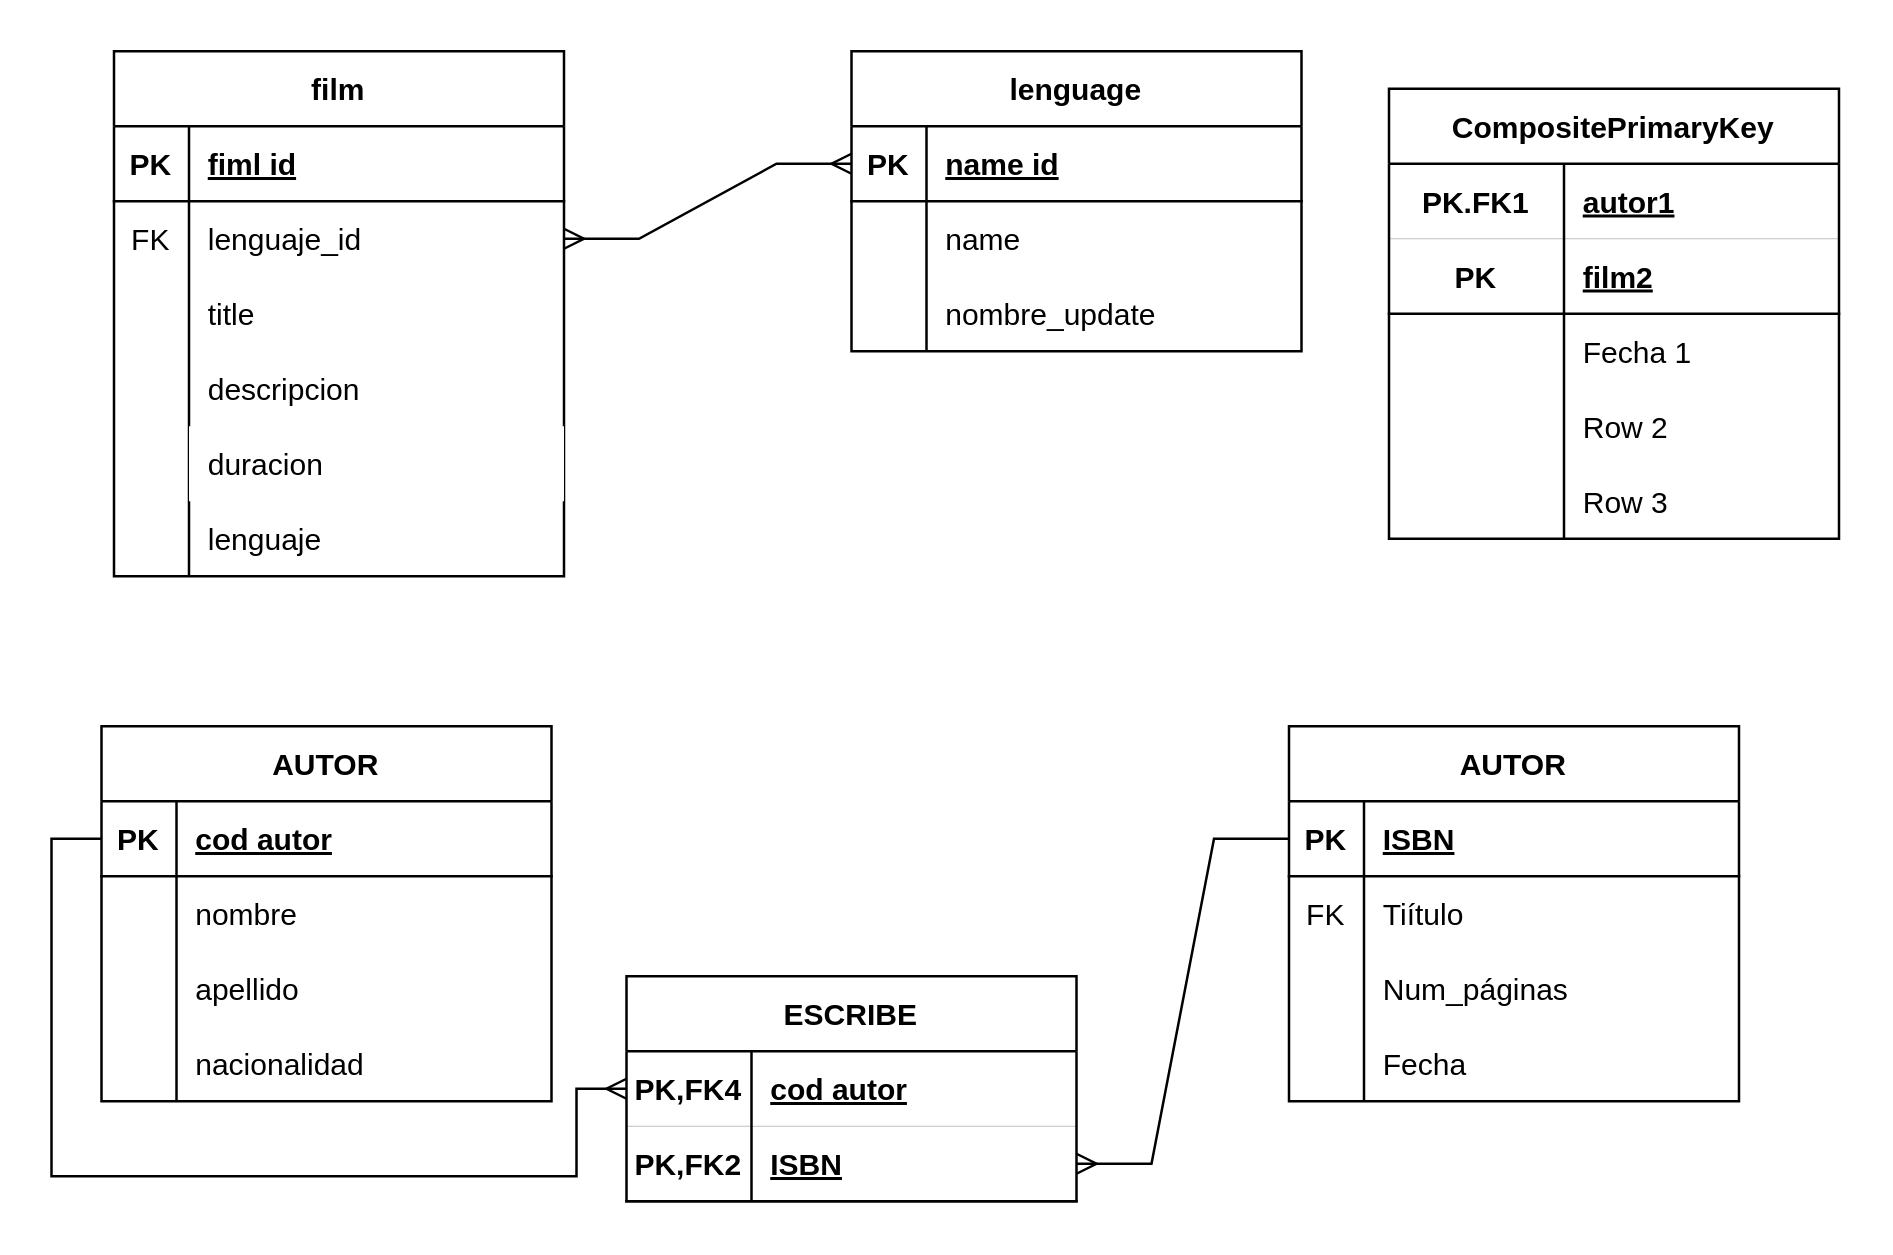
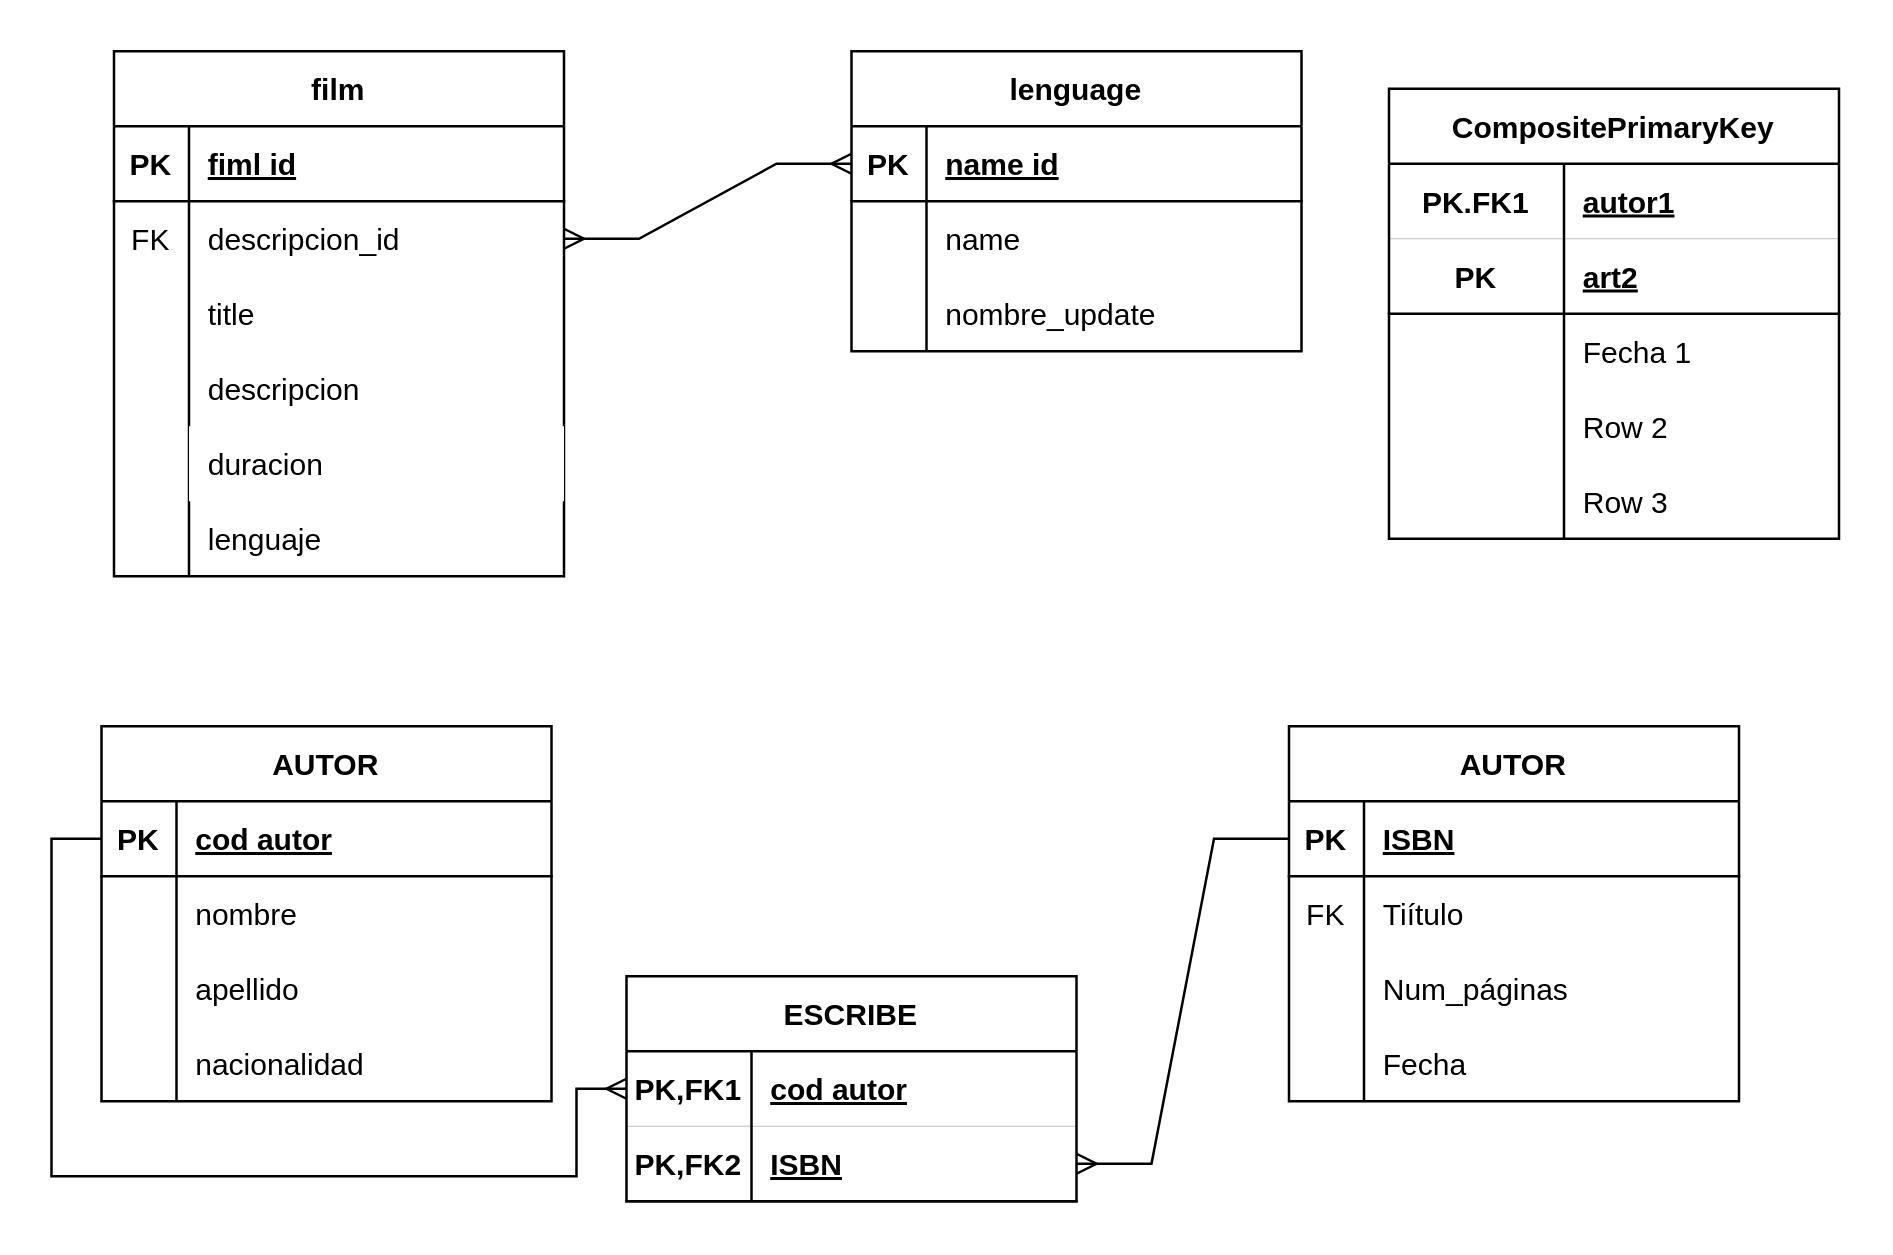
(292, 240) -> (313, 240)
(1617, 278) -> (1616, 278)
(688, 1090) -> (688, 1090)
